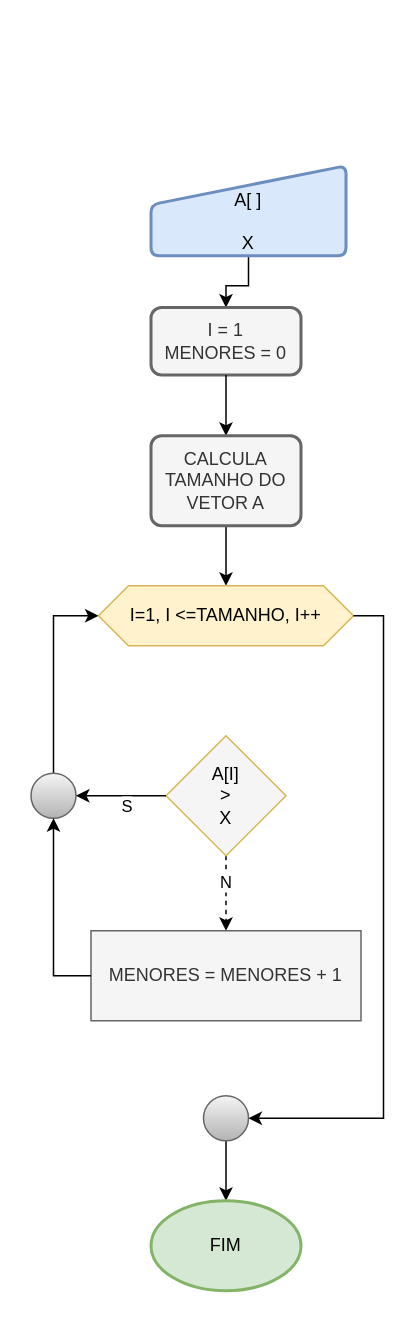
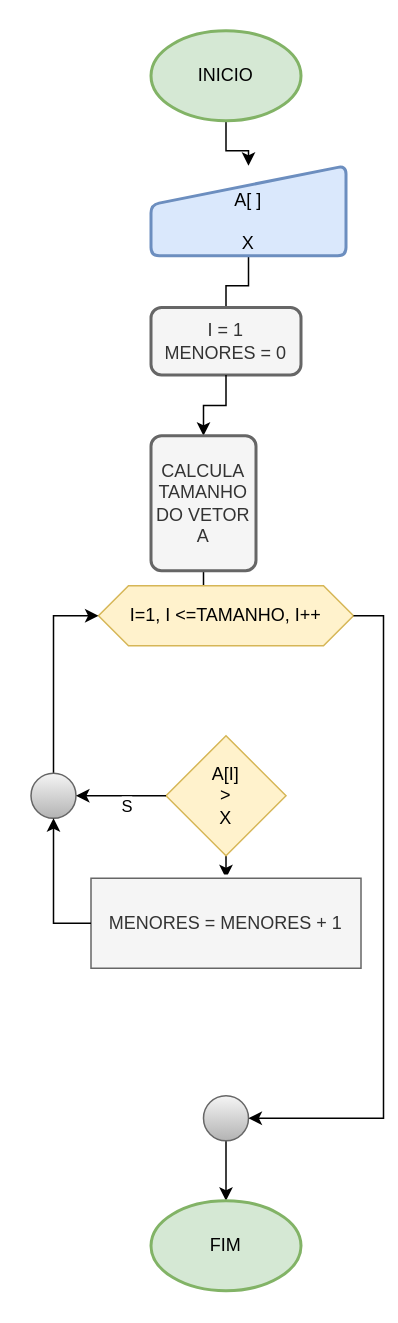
none -> (226, 76)
none -> (226, 149)
(226, 296) -> (226, 300)
(226, 481) -> (203, 503)
(226, 796) -> (226, 796)
(226, 976) -> (226, 923)
